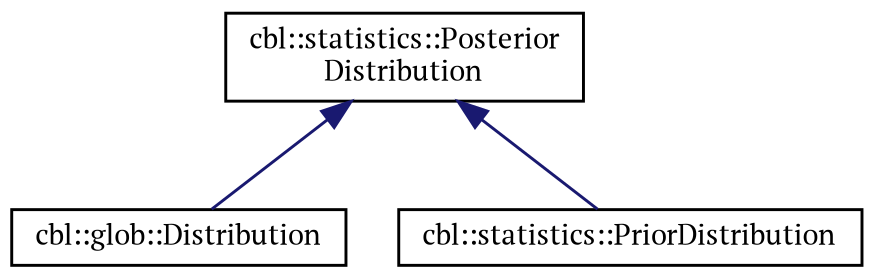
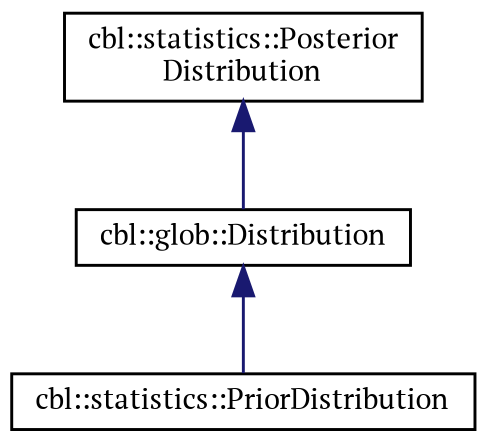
(540, 164) -> (243, 335)
